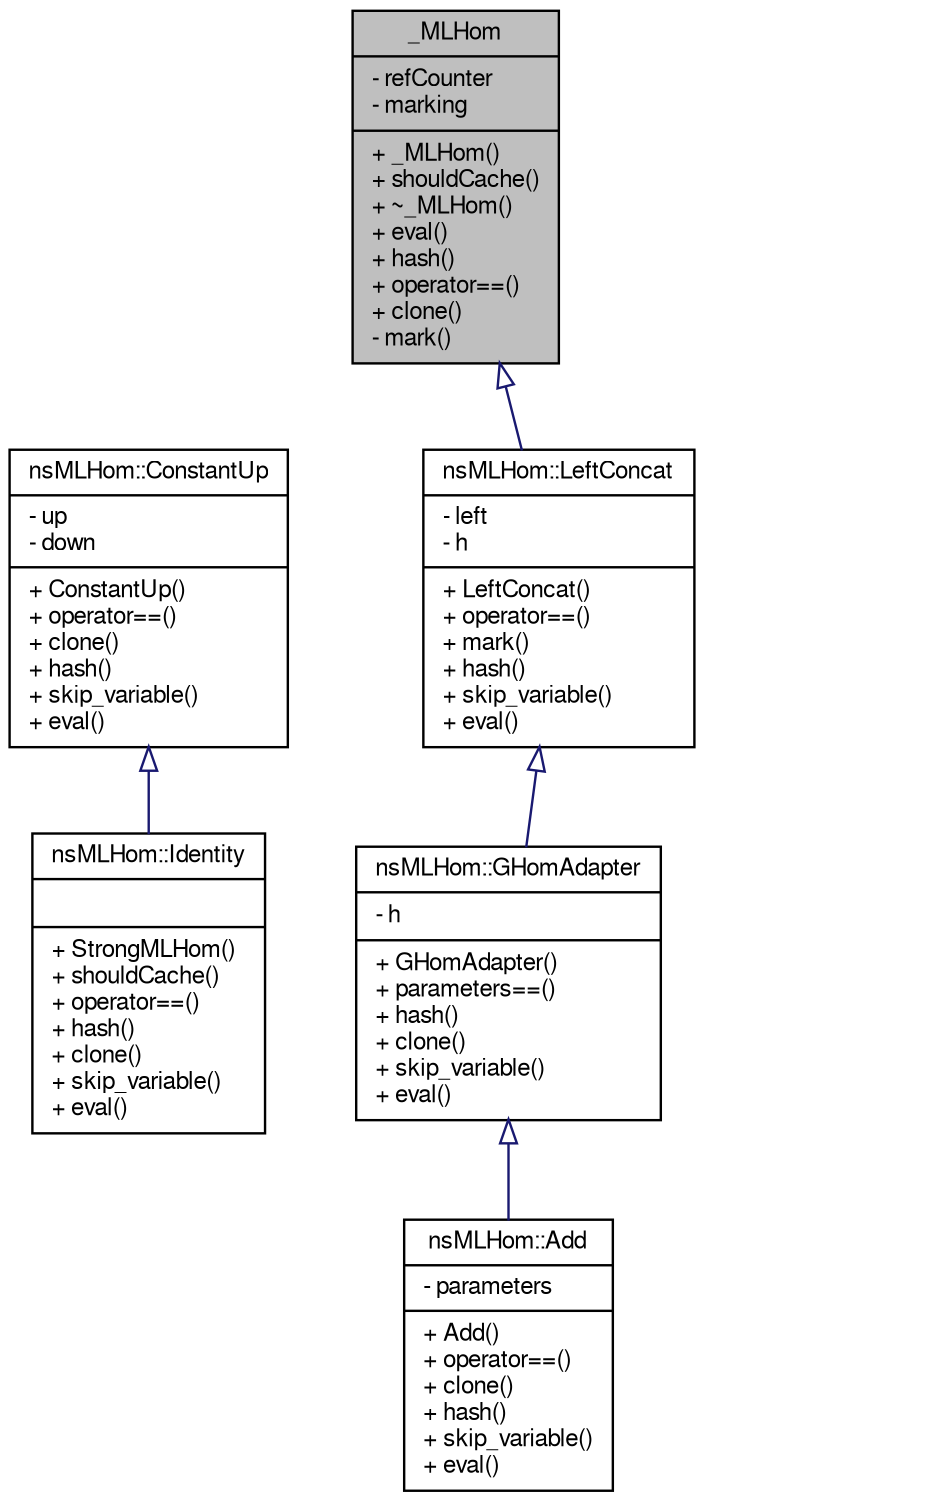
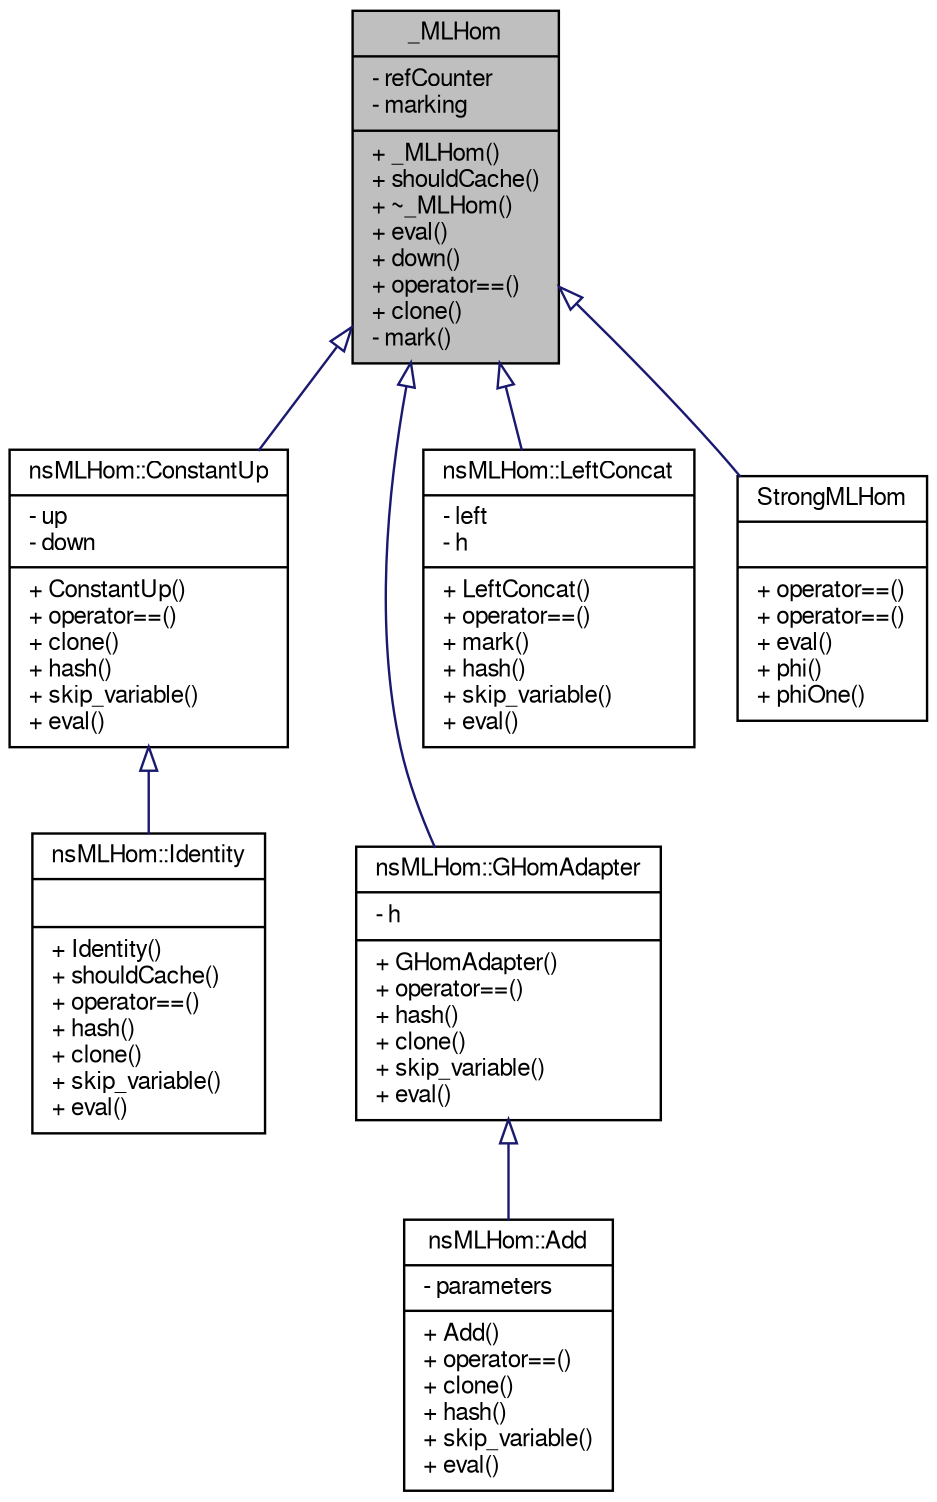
(414, 259) -> (416, 259)
none -> (298, 399)
none -> (832, 598)
(531, 809) -> (386, 620)
(144, 950) -> (107, 950)
(467, 989) -> (450, 989)
